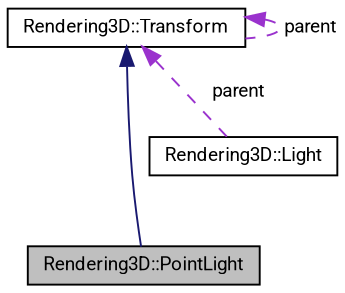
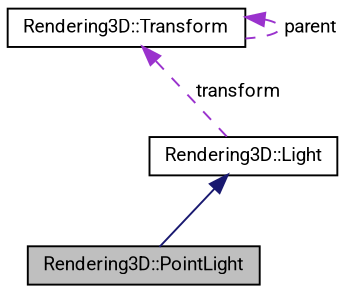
(237, 92) -> (237, 92)
(131, 157) -> (187, 218)
